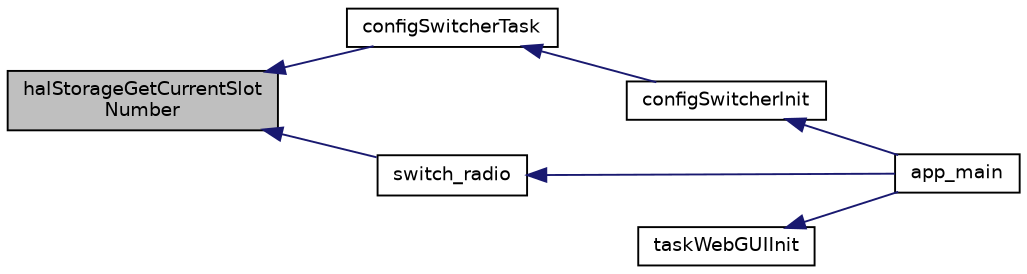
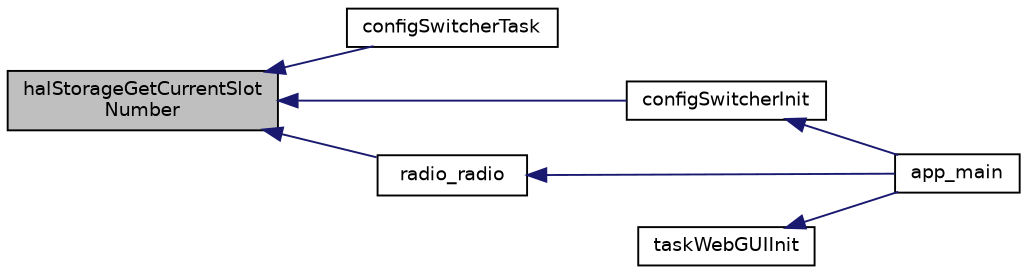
(599, 67) -> (462, 101)
(452, 175) -> (452, 175)
